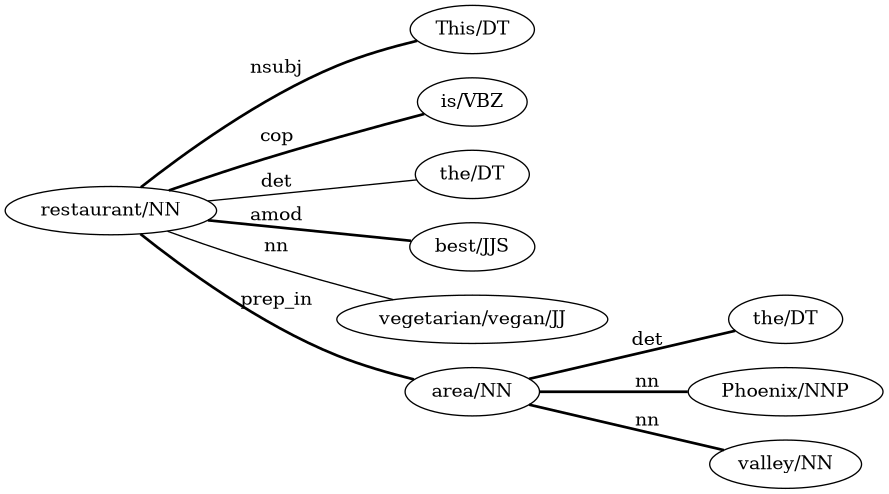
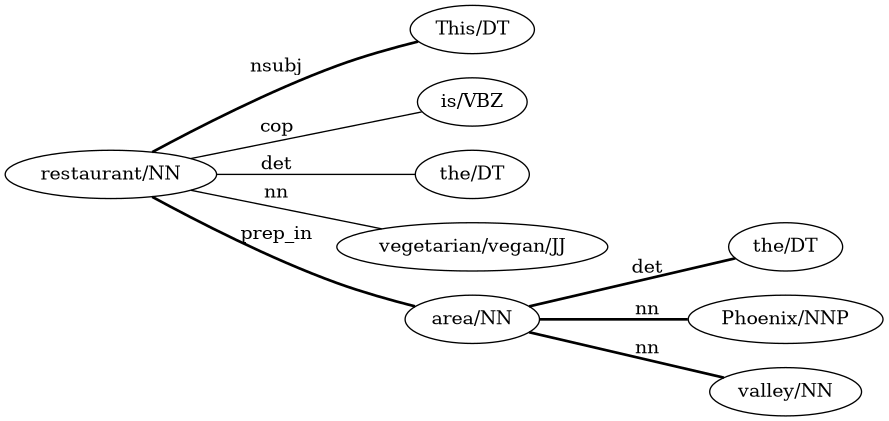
(296, 150) -> (306, 135)
(472, 247) -> none
